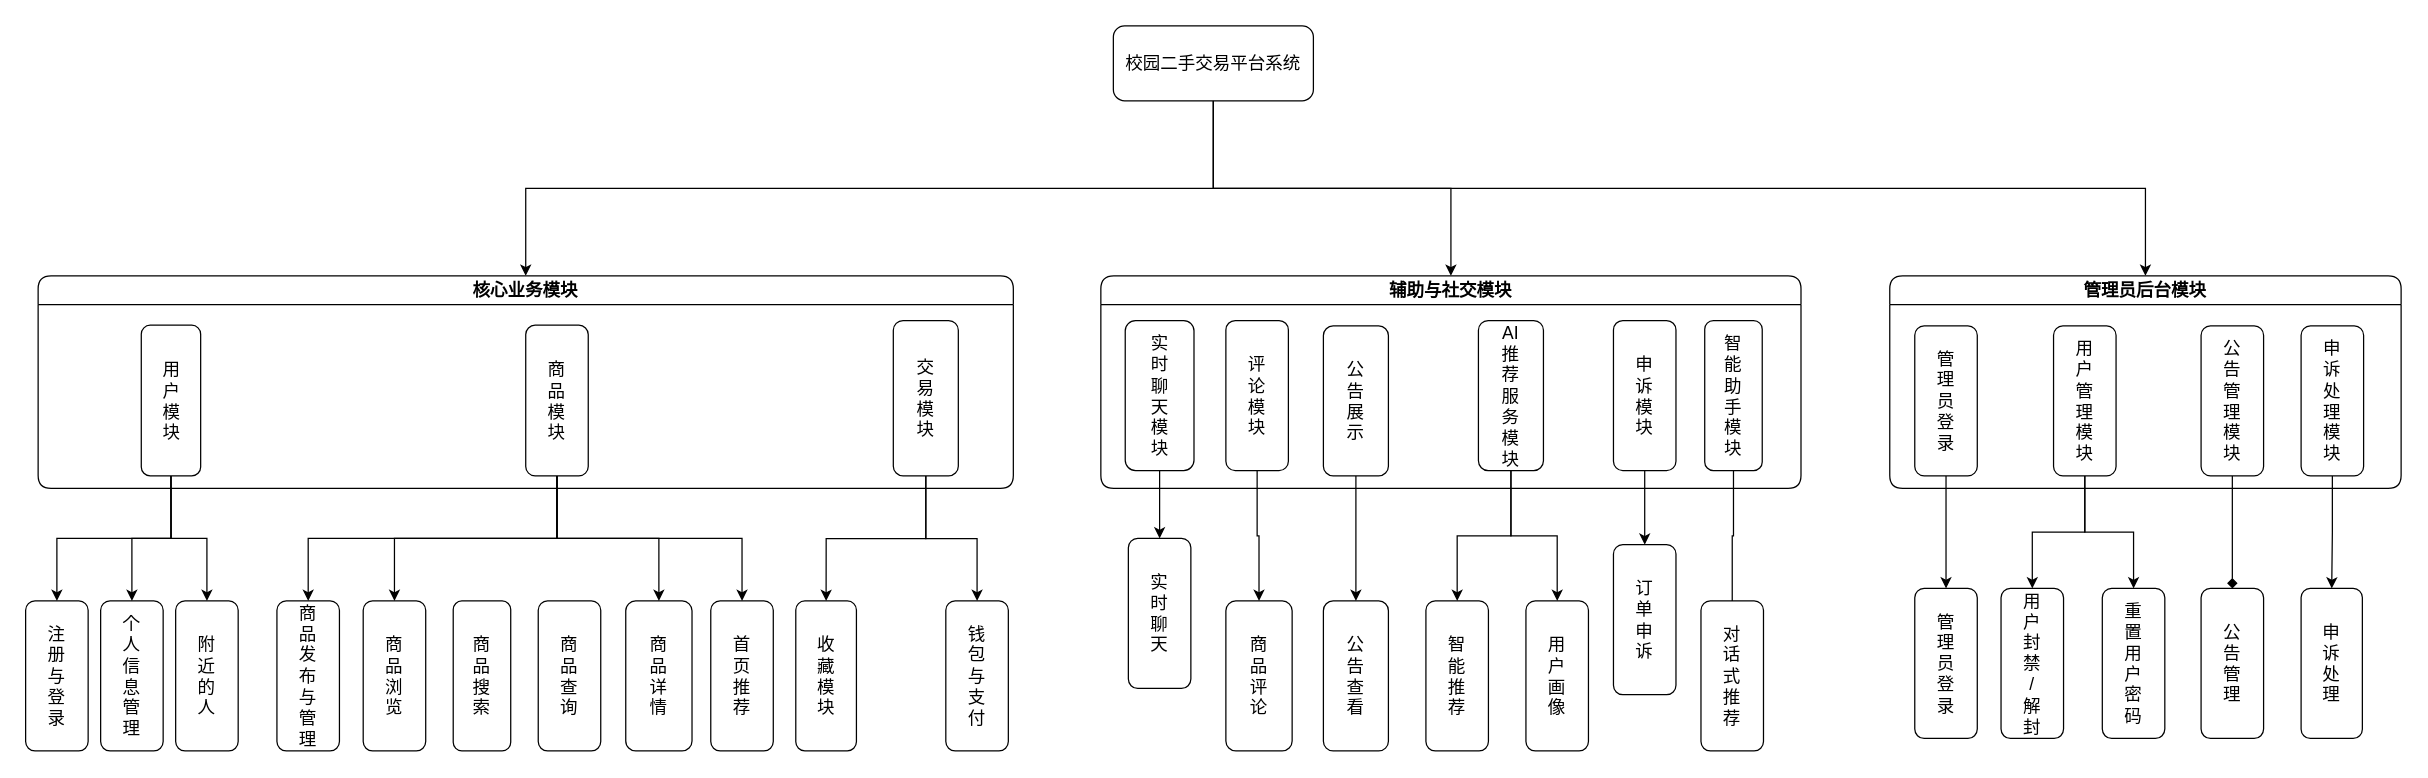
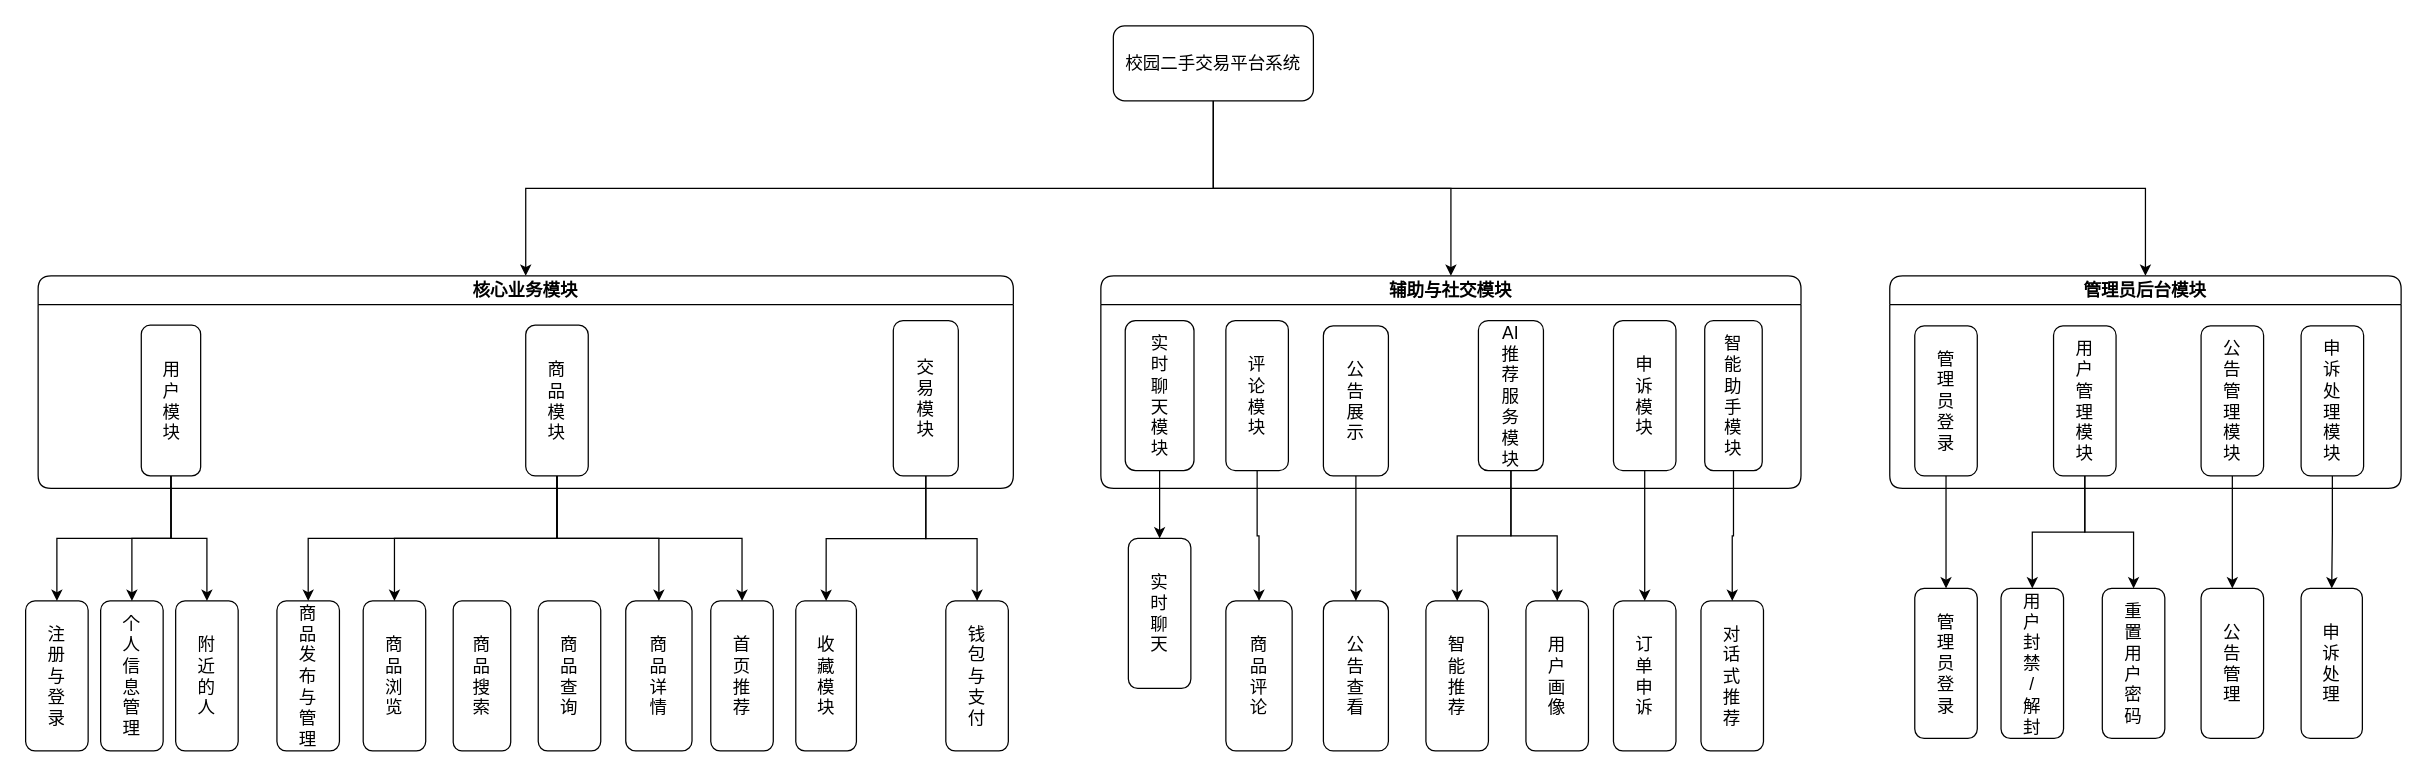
(2232, 577) -> (2232, 578)
(1732, 594) -> (1732, 591)
(1644, 619) -> (1644, 676)
